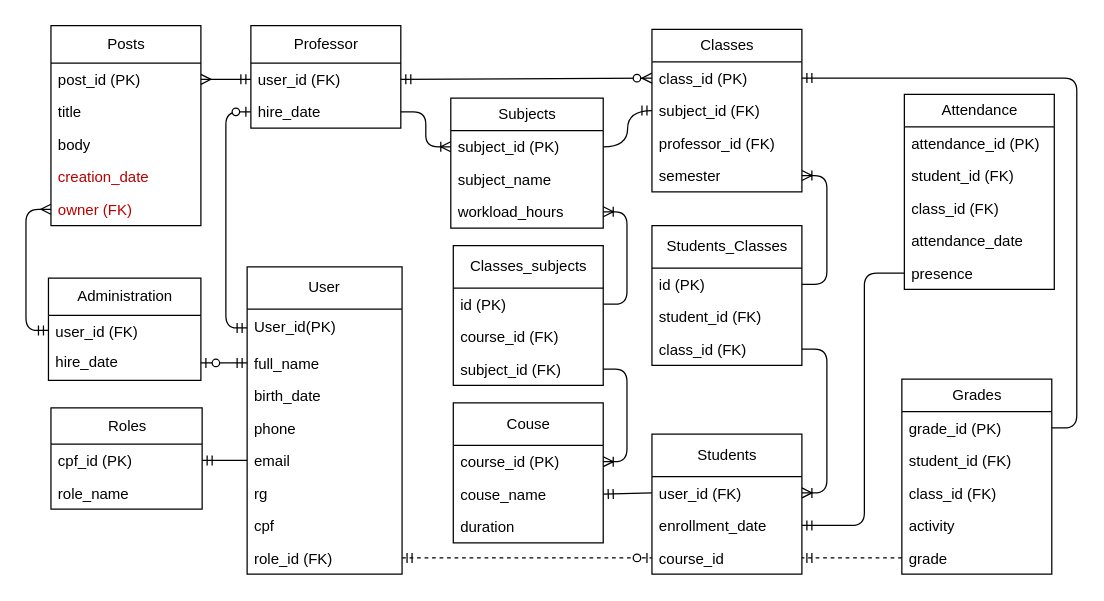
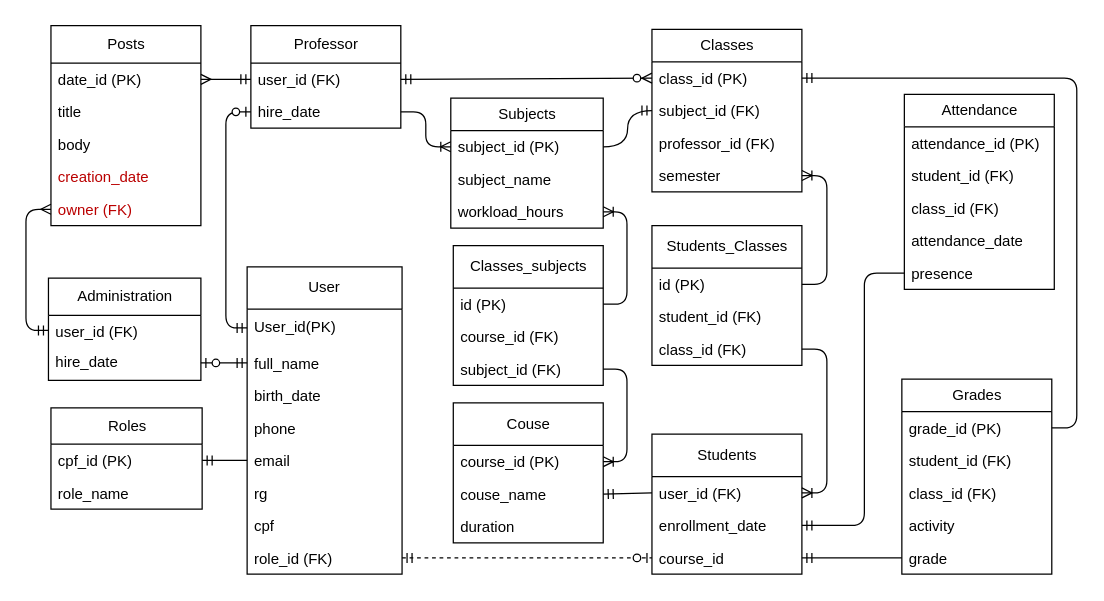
(105, 81) -> (105, 81)
(851, 558) -> (851, 558)
